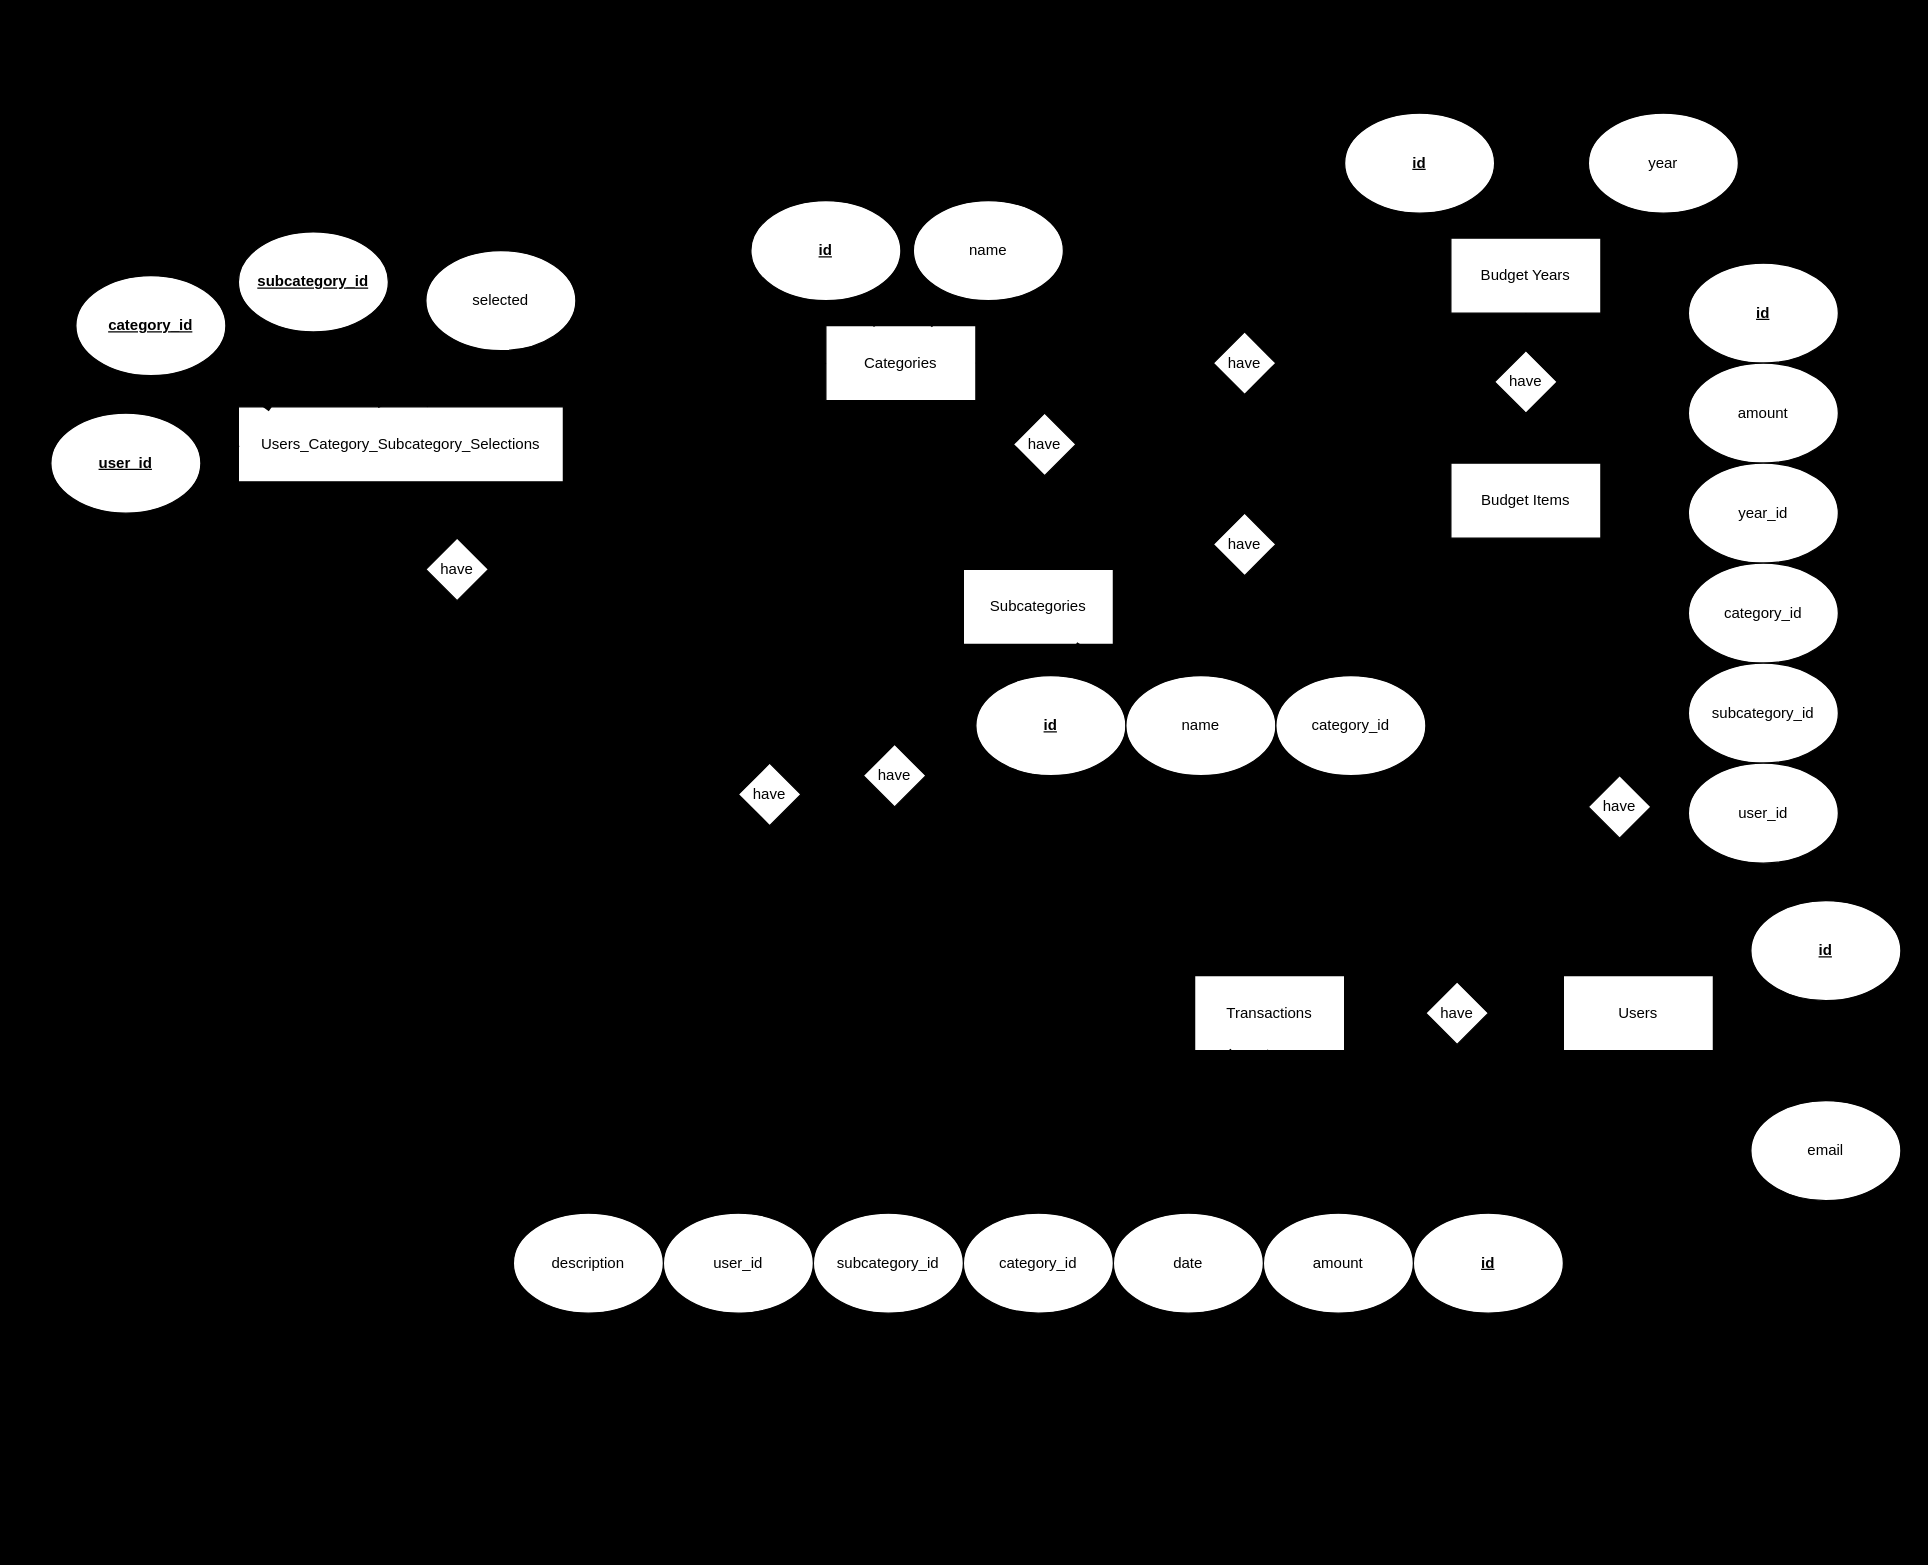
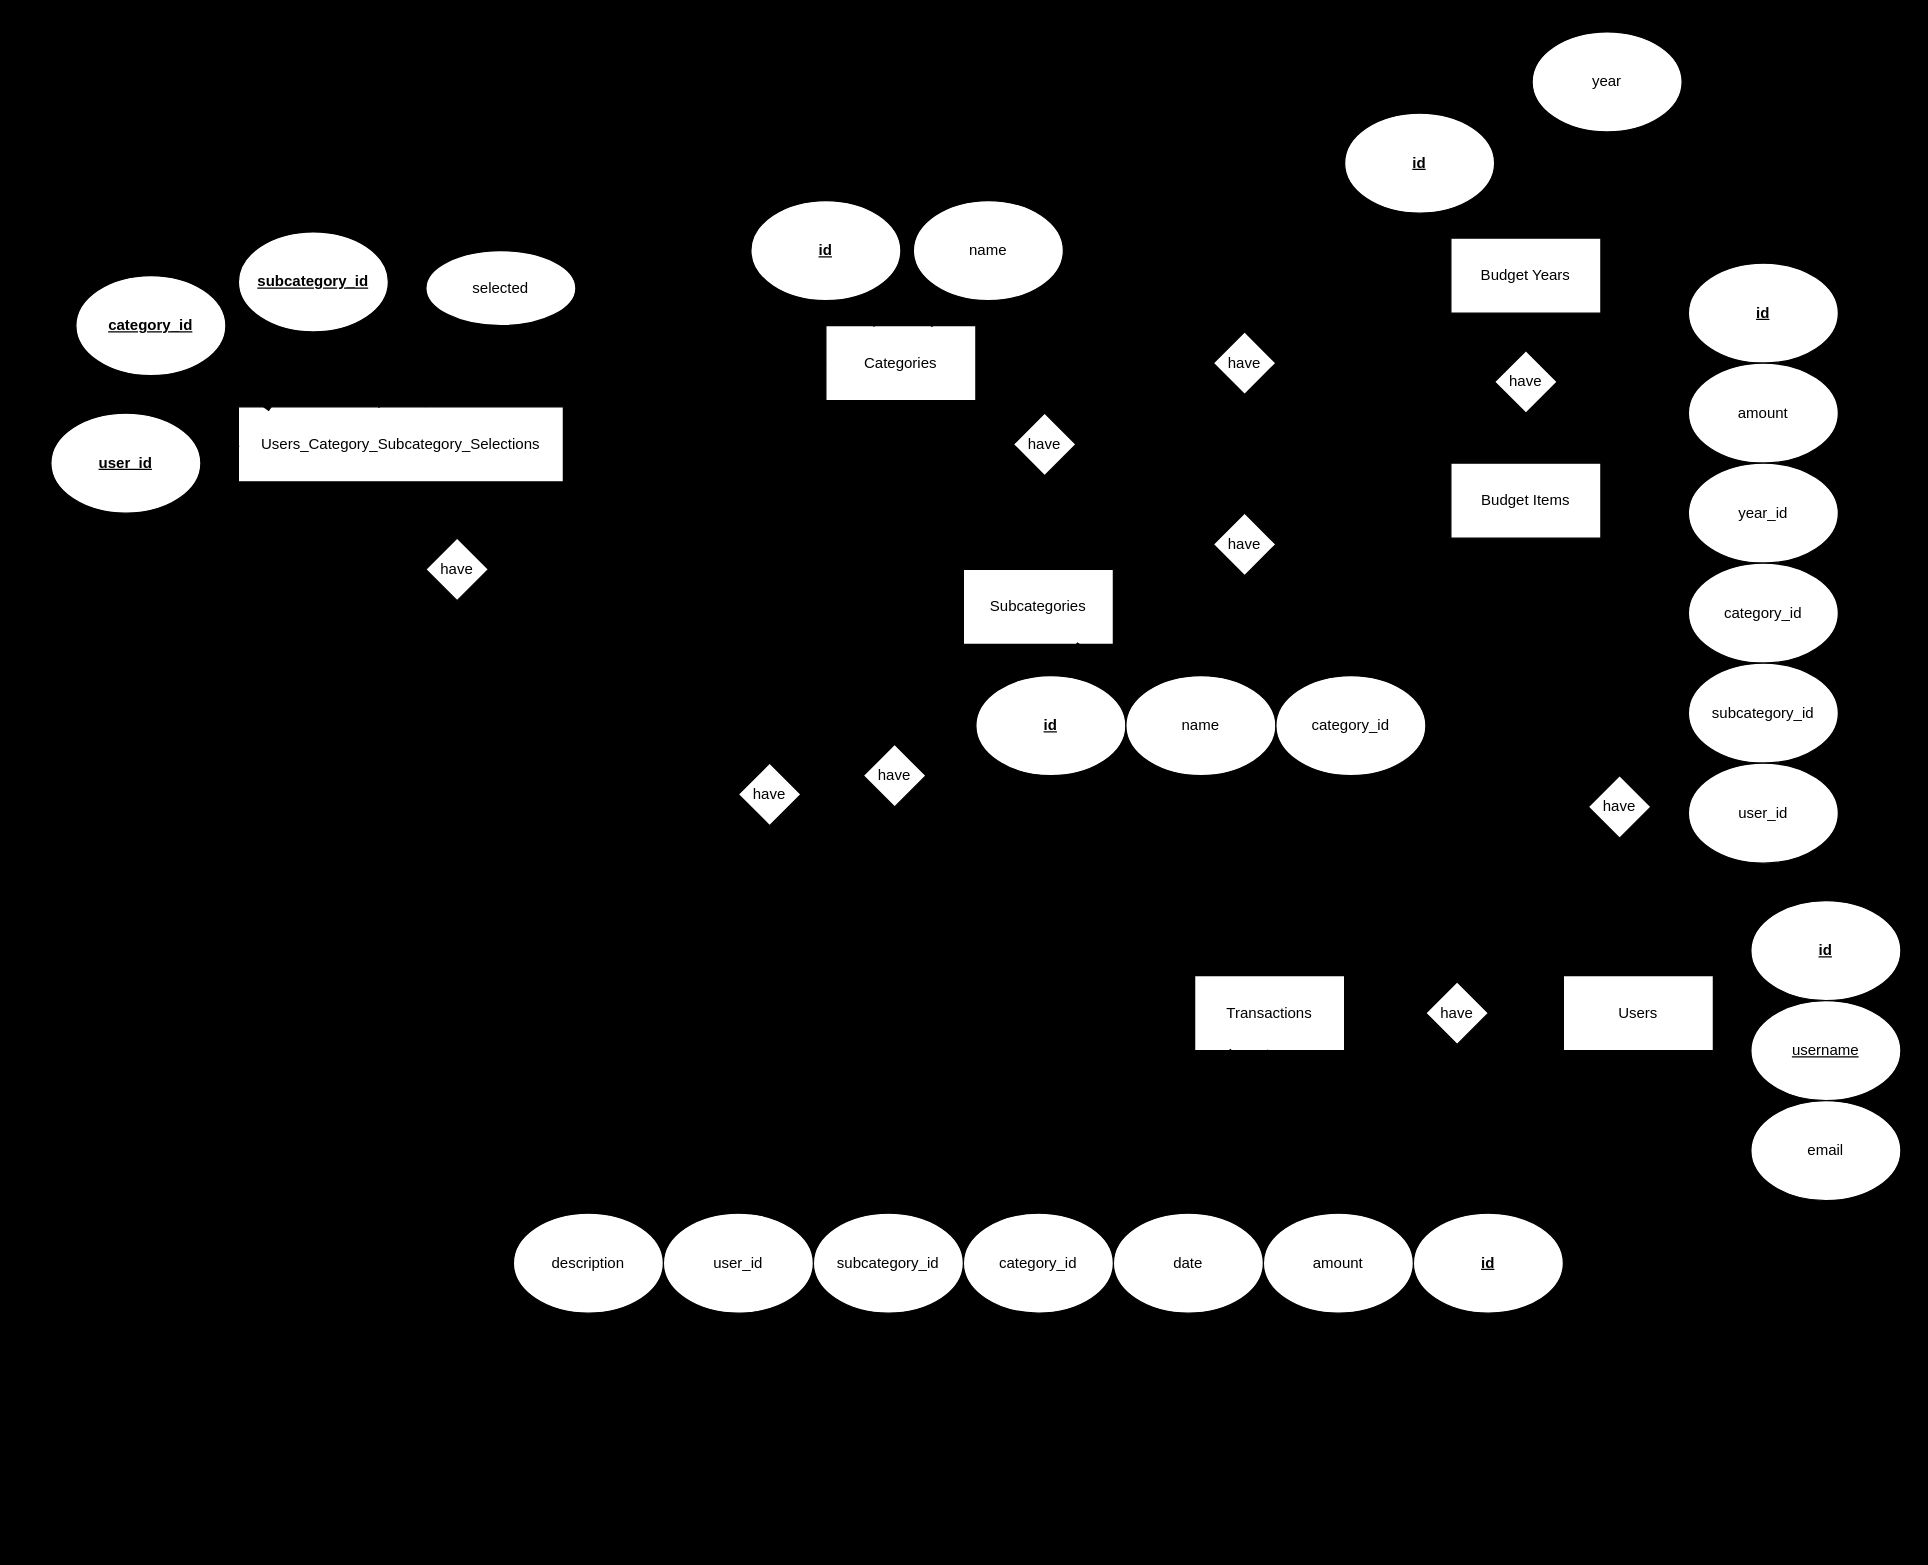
(1663, 163) -> (1607, 82)
(501, 301) -> (501, 288)
none -> (1771, 1015)
none -> (1826, 1051)
